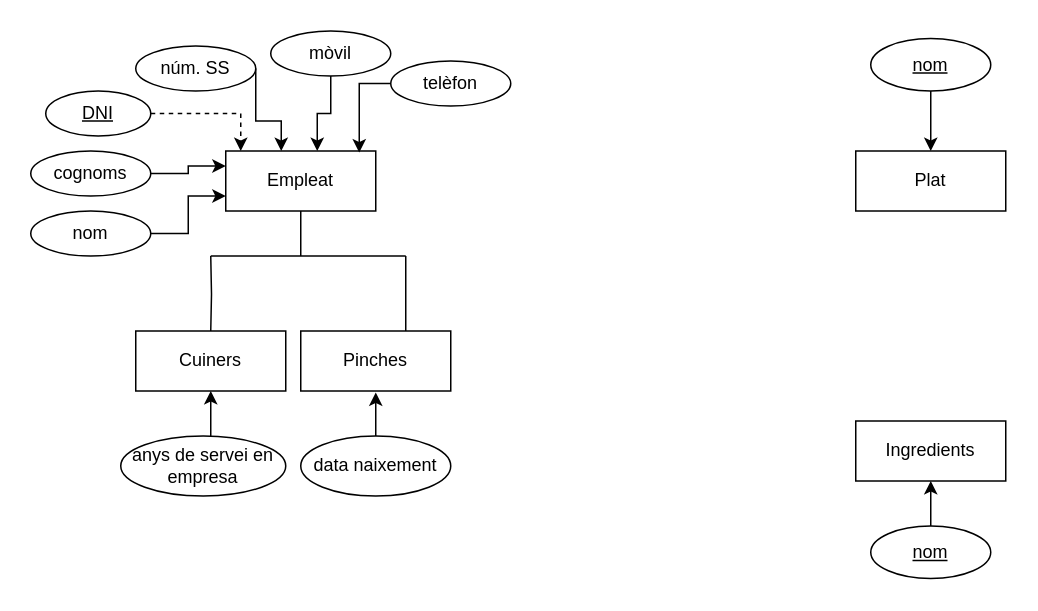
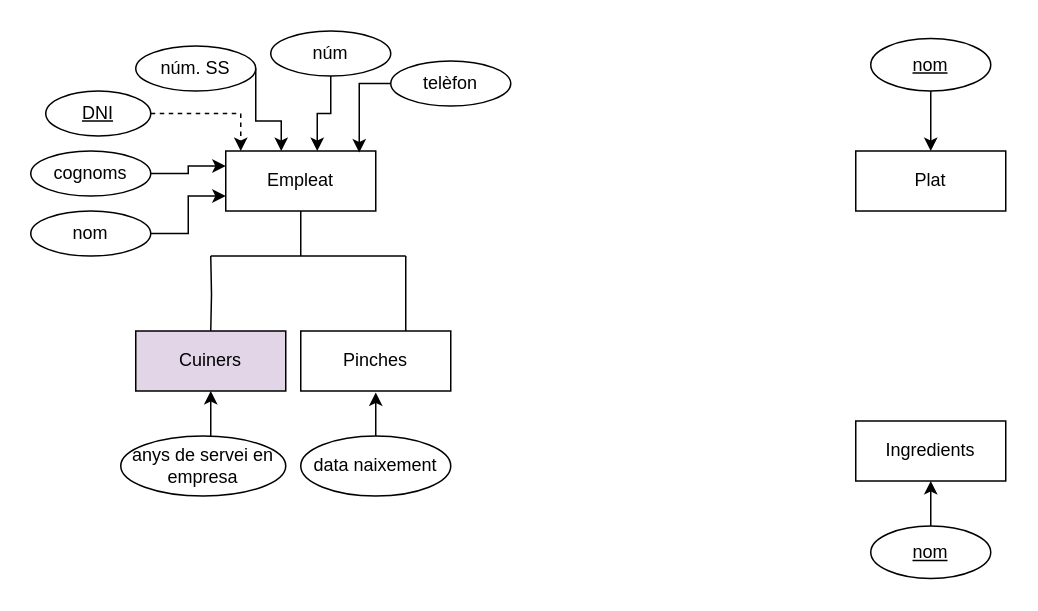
(331, 53) -> (331, 53)
(211, 361) -> (211, 361)
